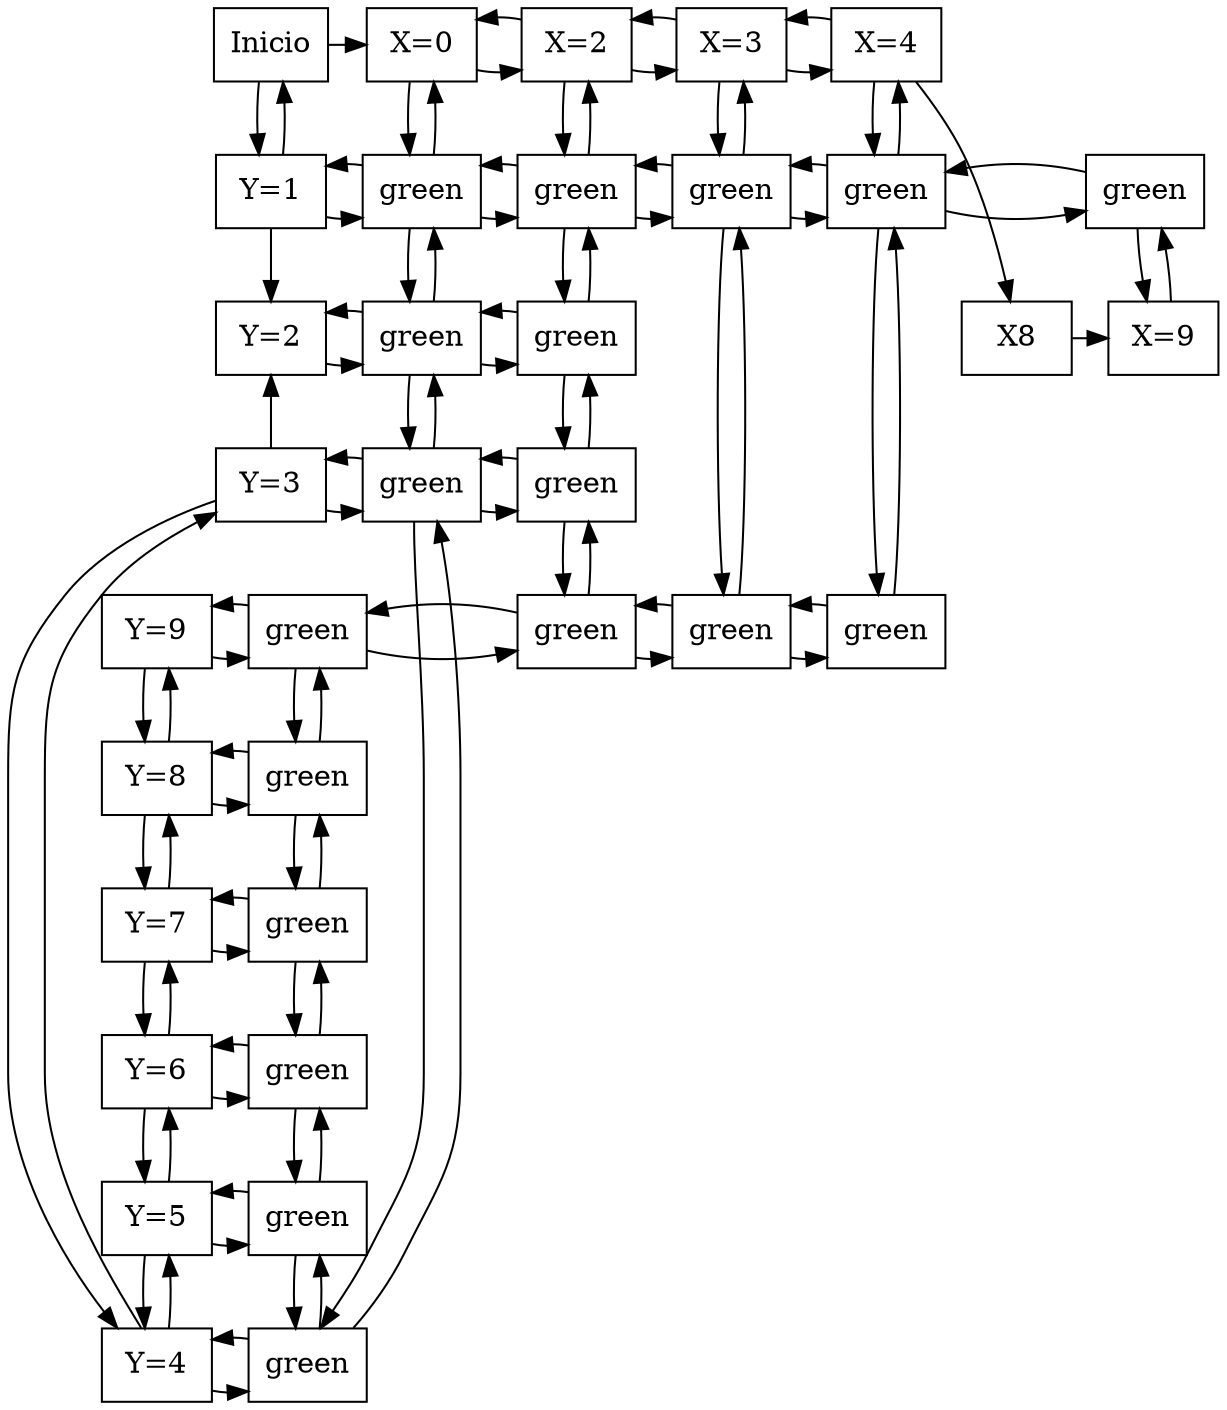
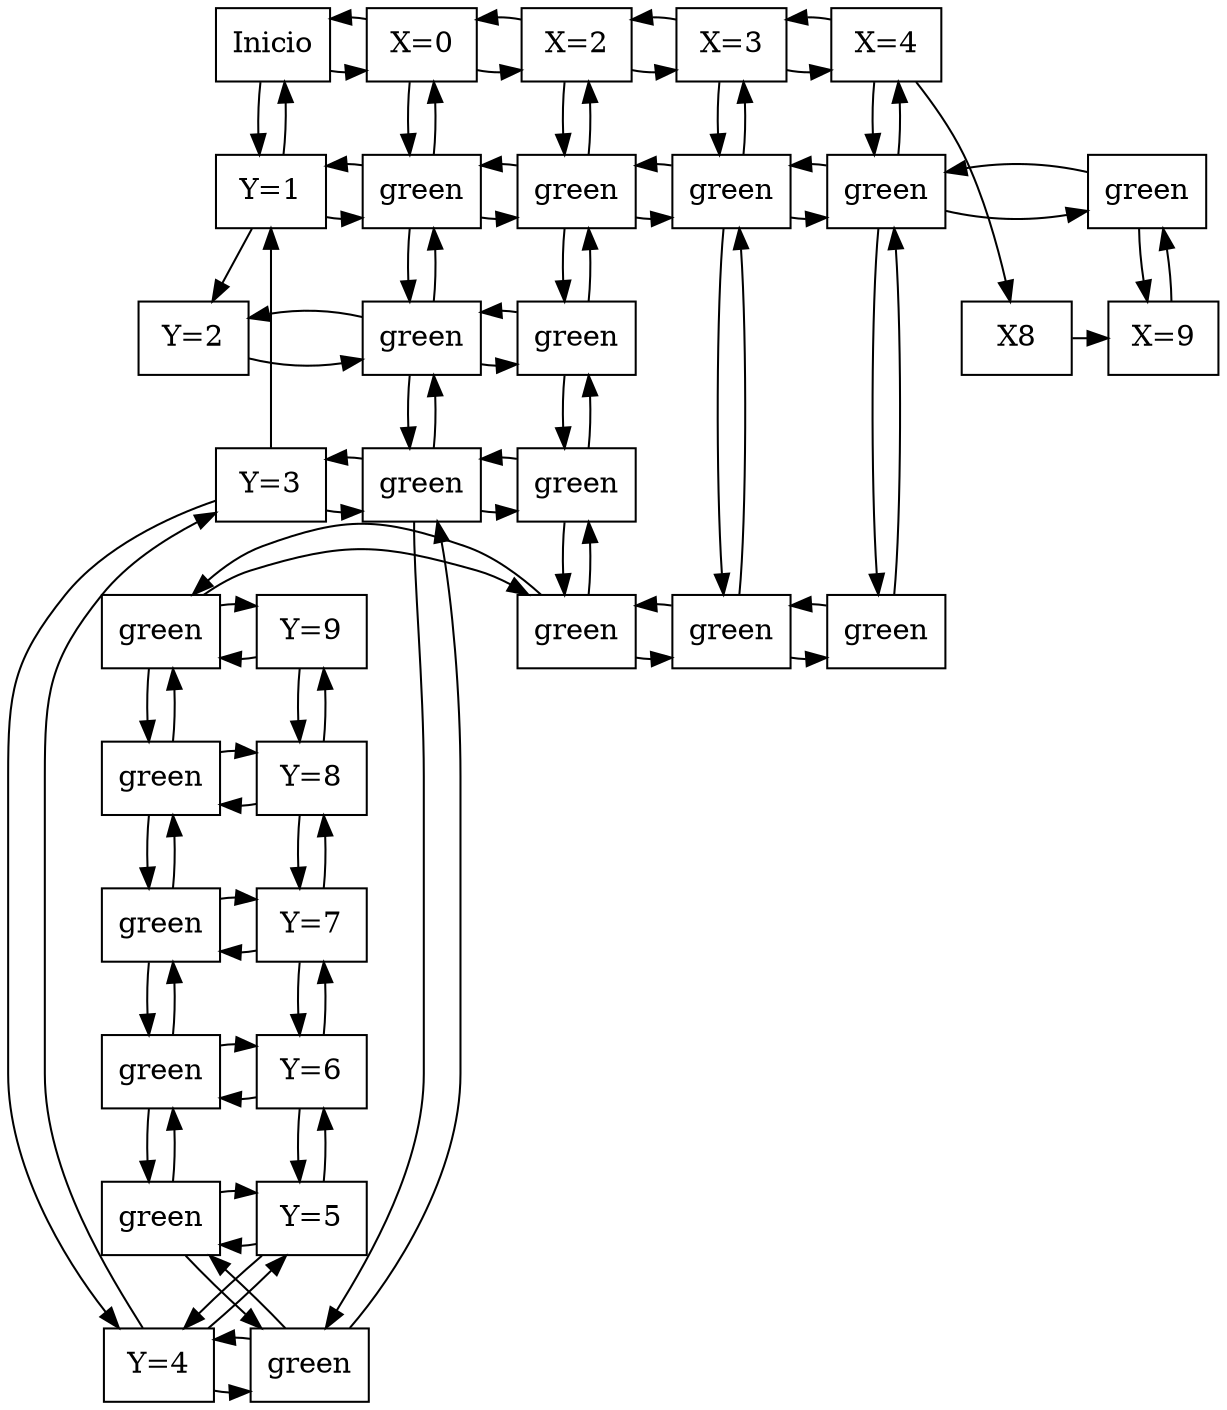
none -> (359, 18)
(271, 422) -> (271, 349)
